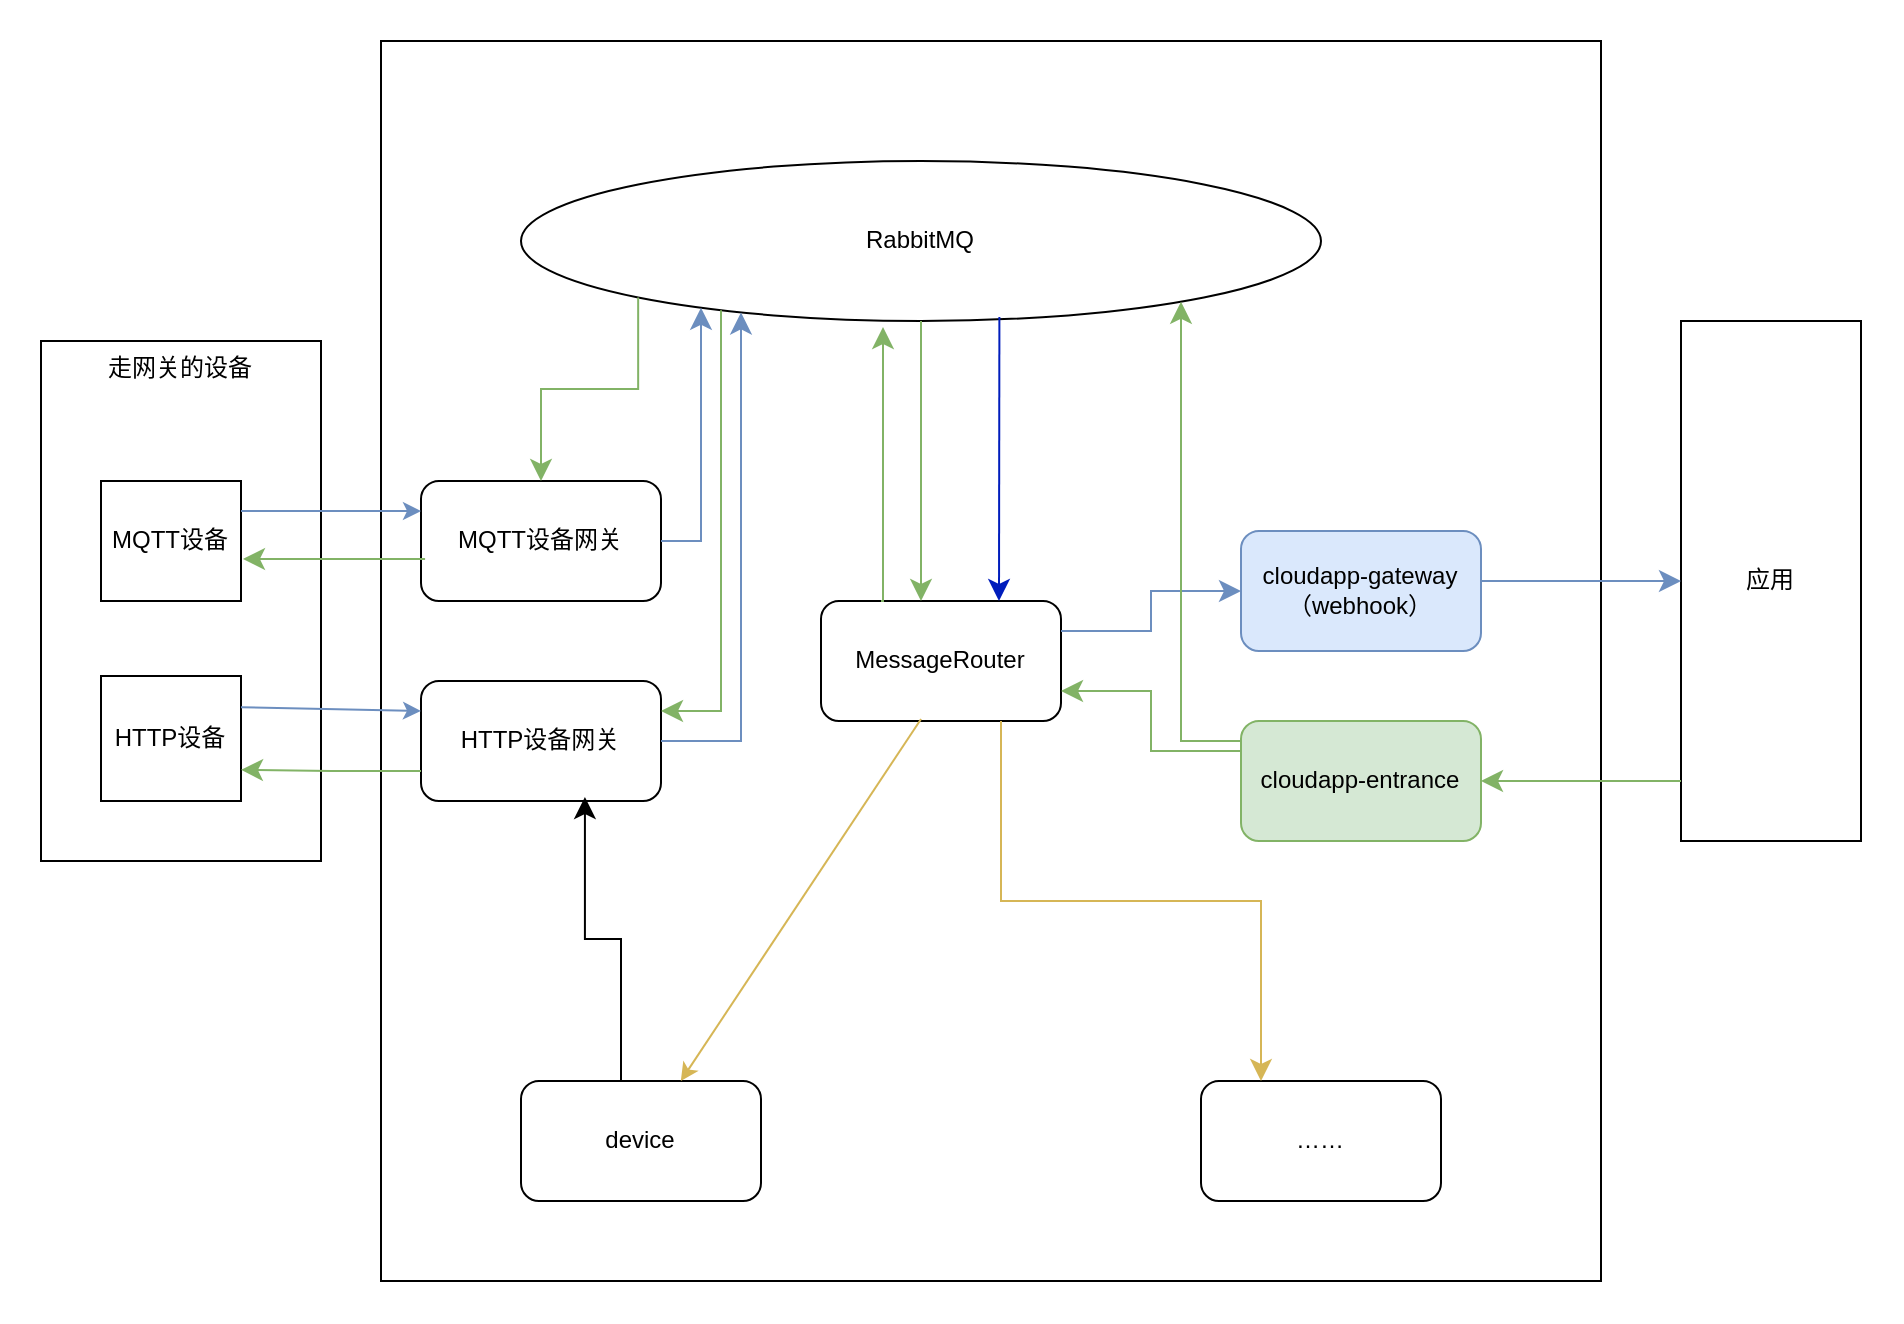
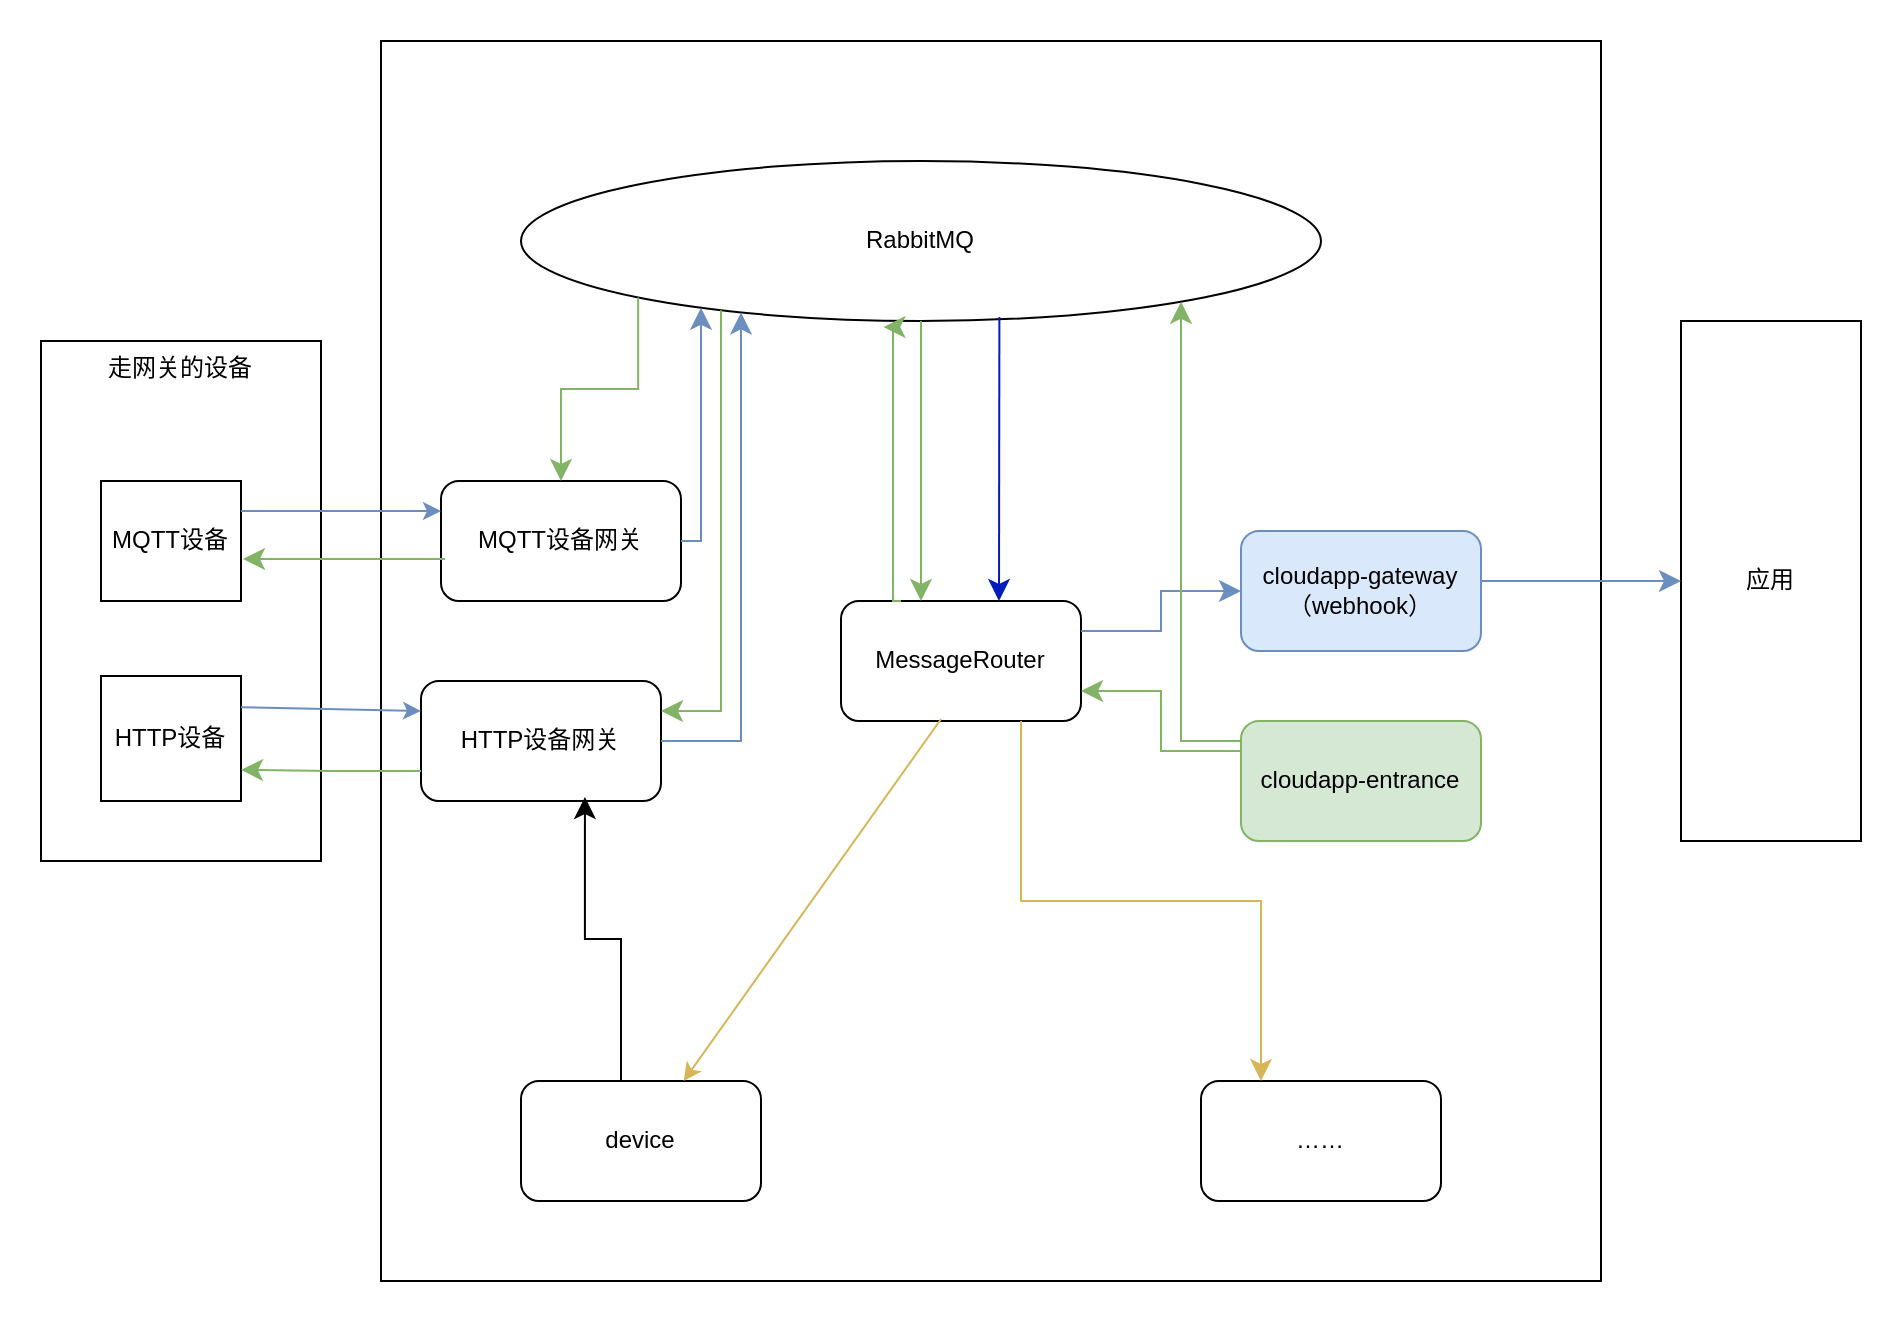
(541, 541) -> (561, 541)
(941, 661) -> (961, 661)
(1589, 781) -> none
